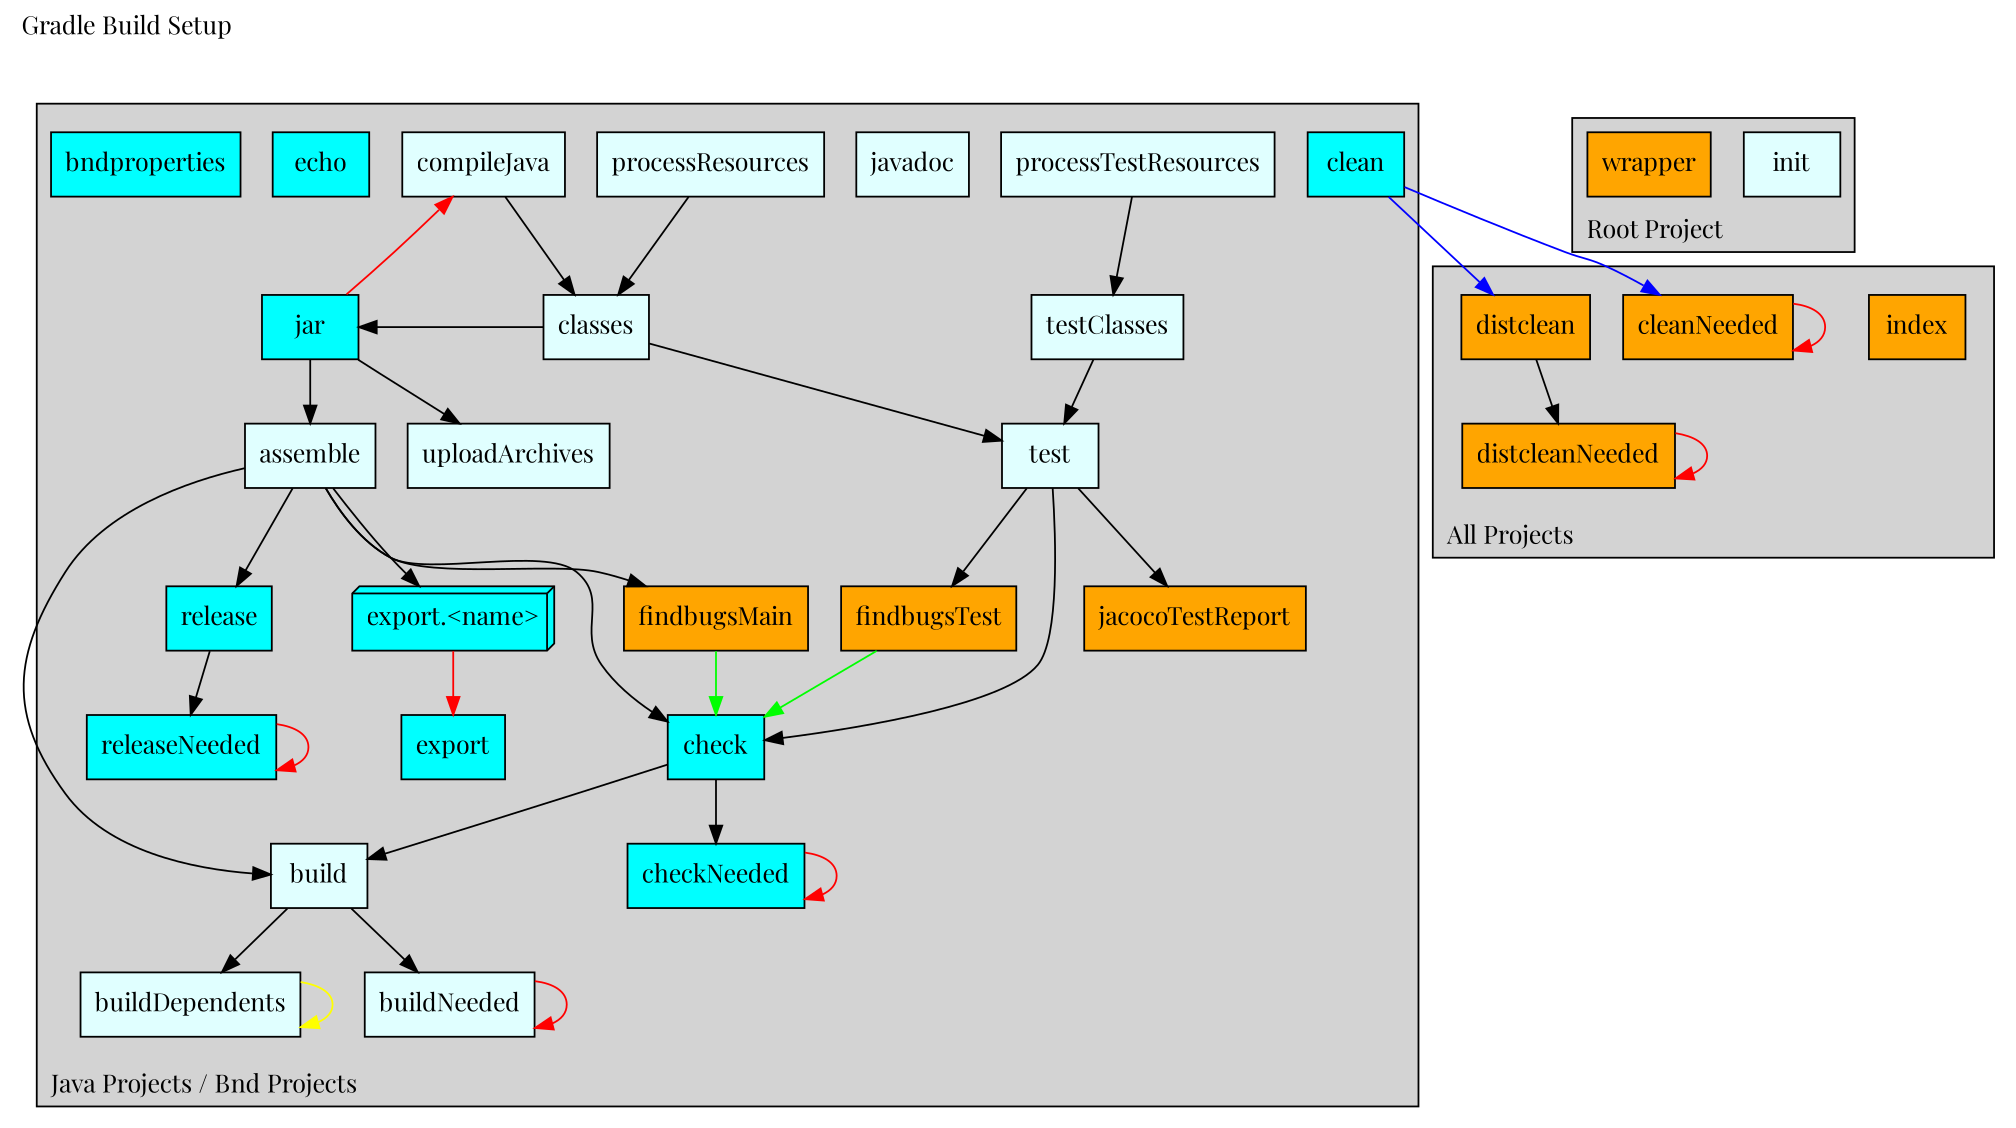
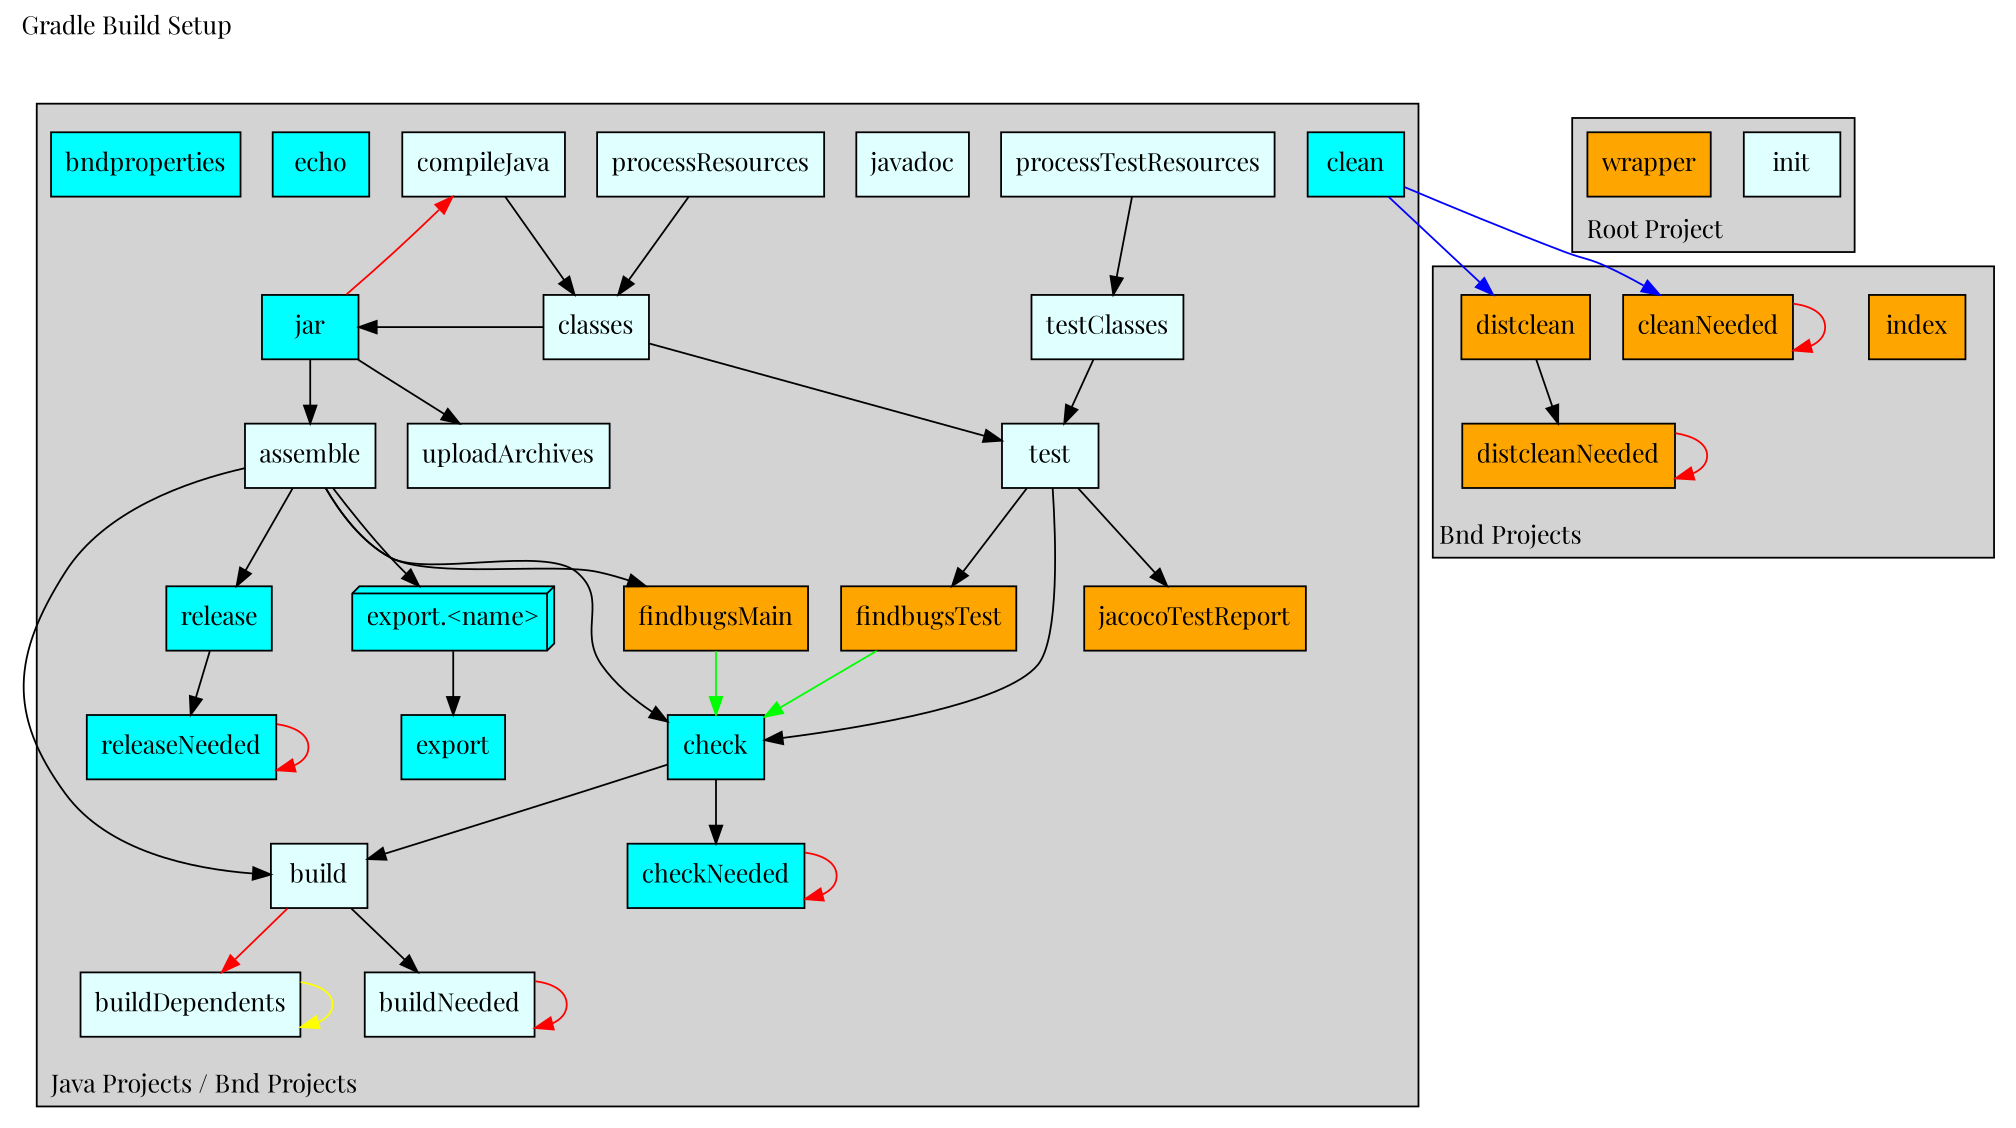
(1511, 537) -> (1511, 537)
(453, 674) -> (453, 674)
(261, 934) -> (261, 934)
